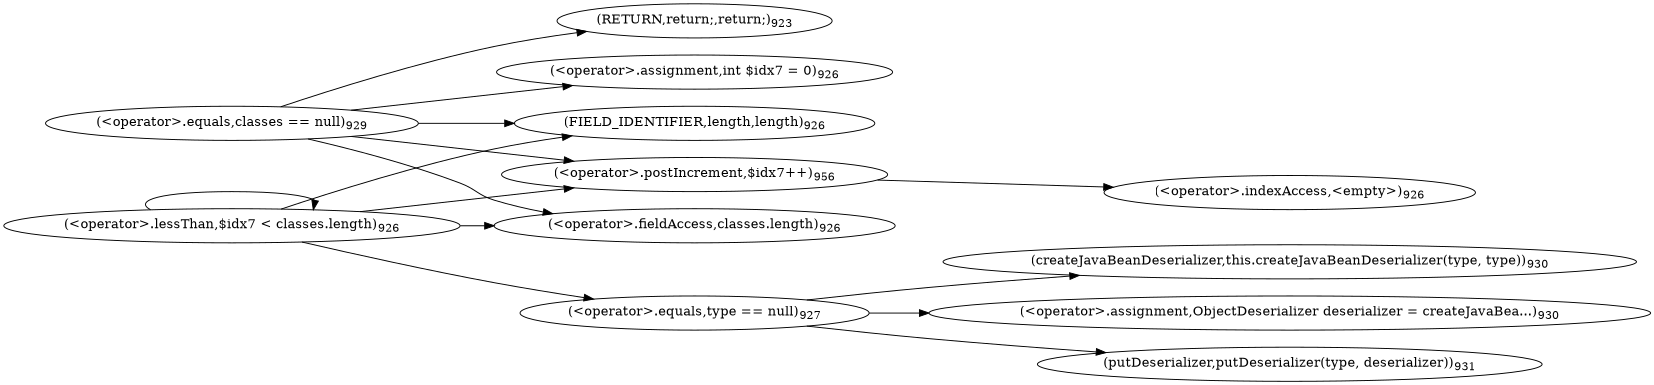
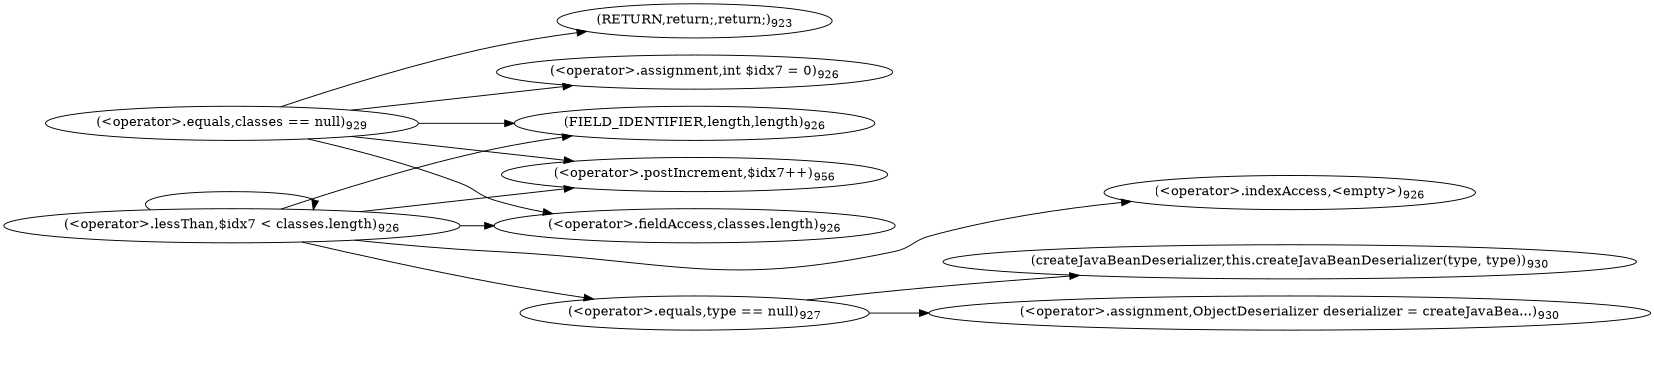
(991, 184) -> (741, 270)
(1290, 364) -> none
